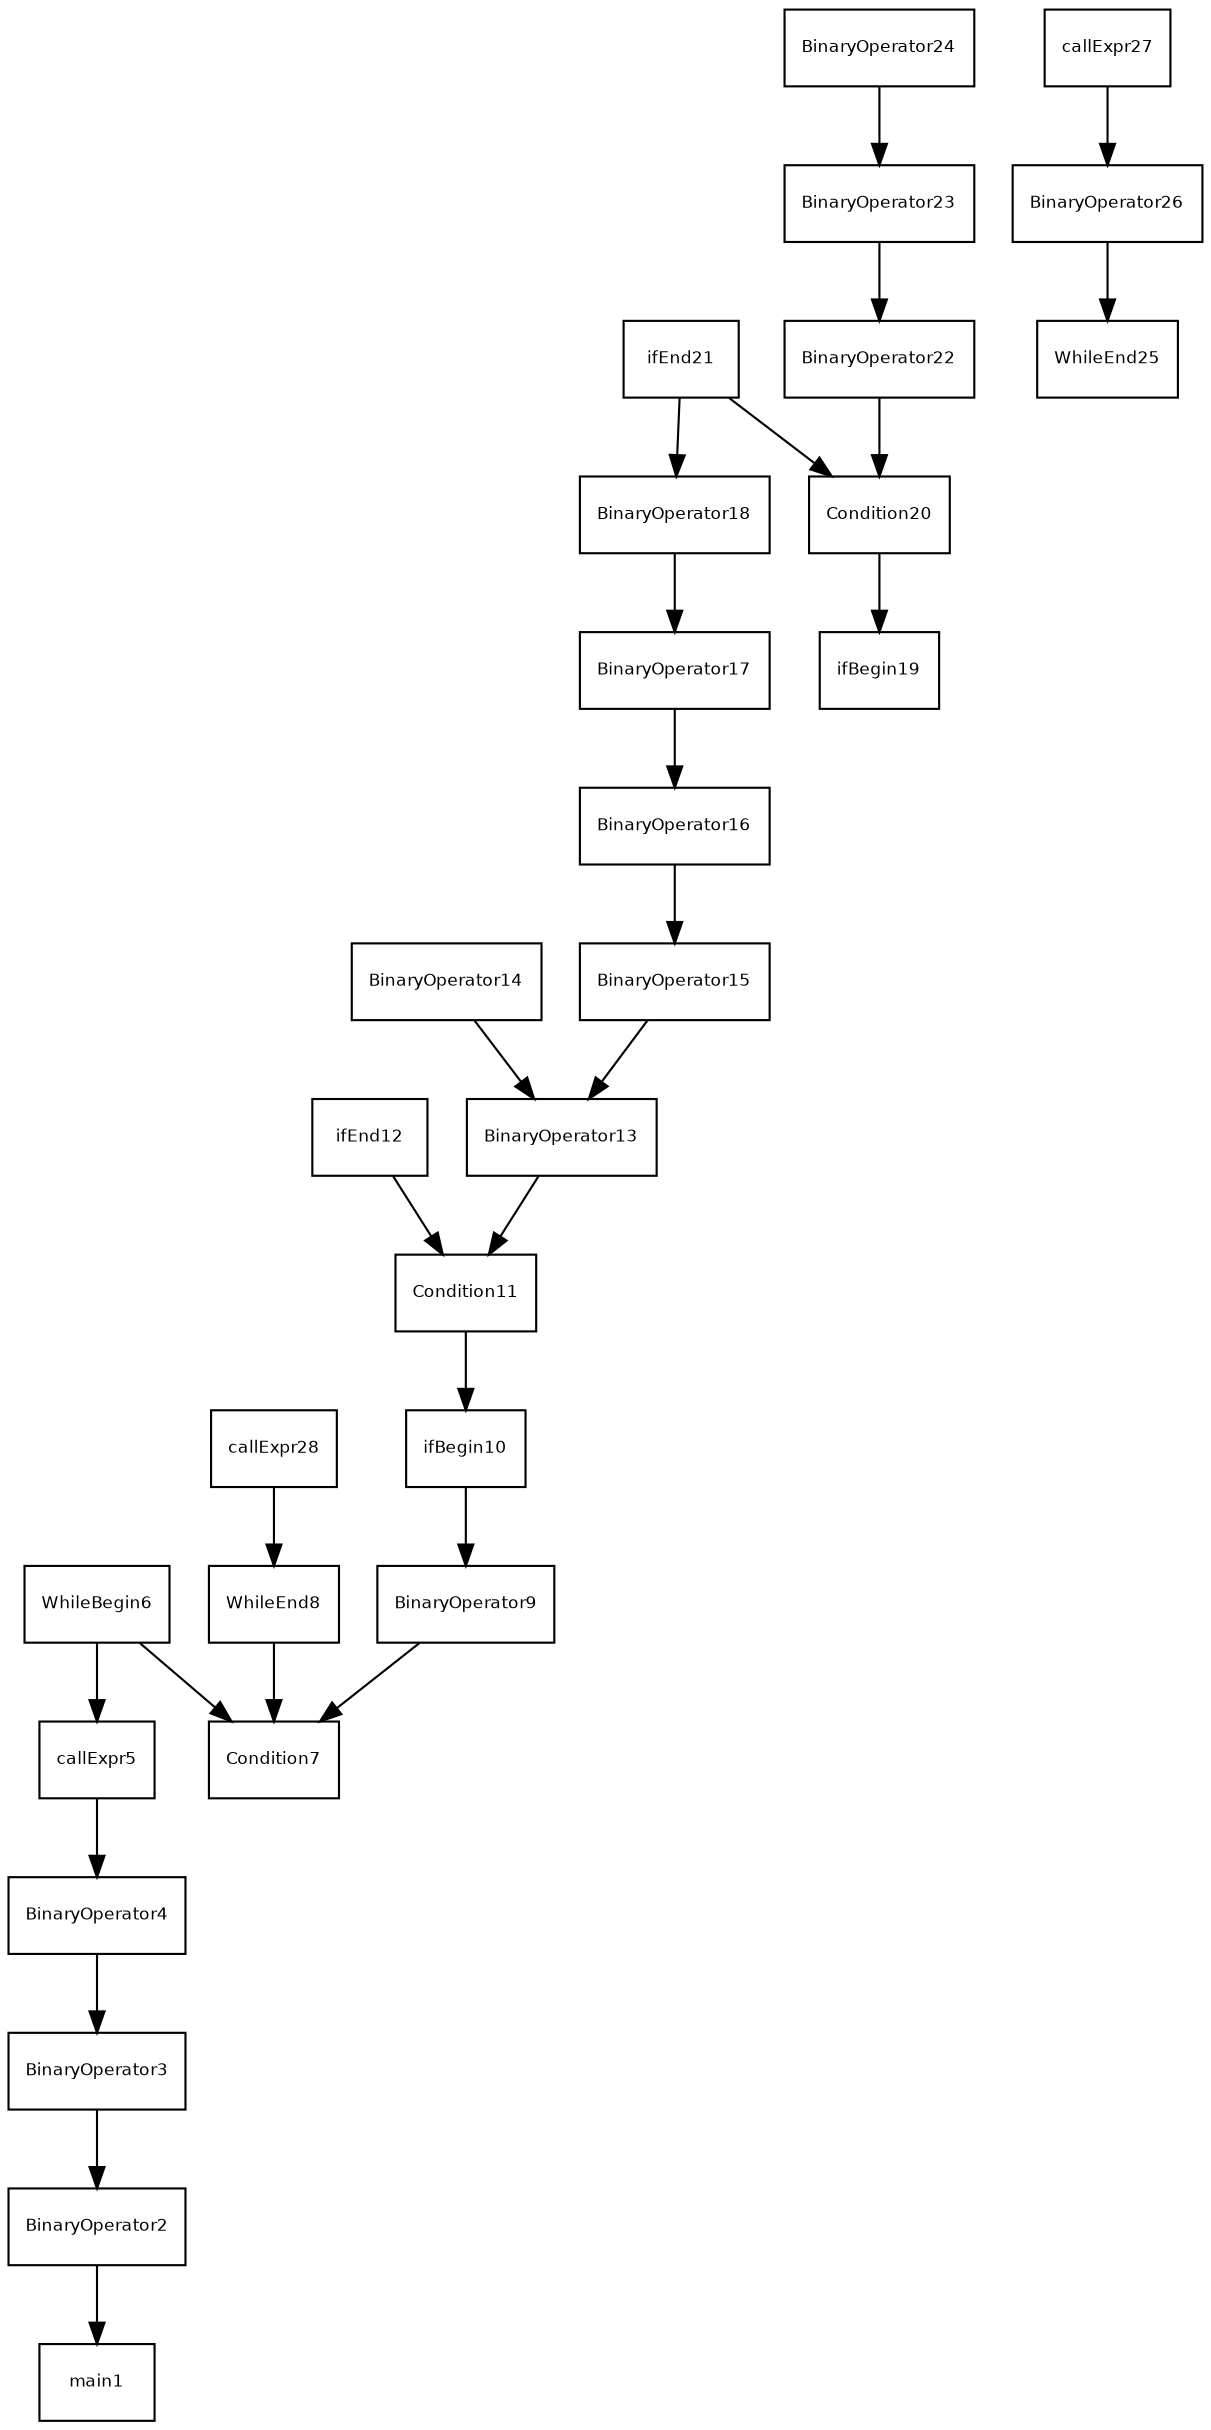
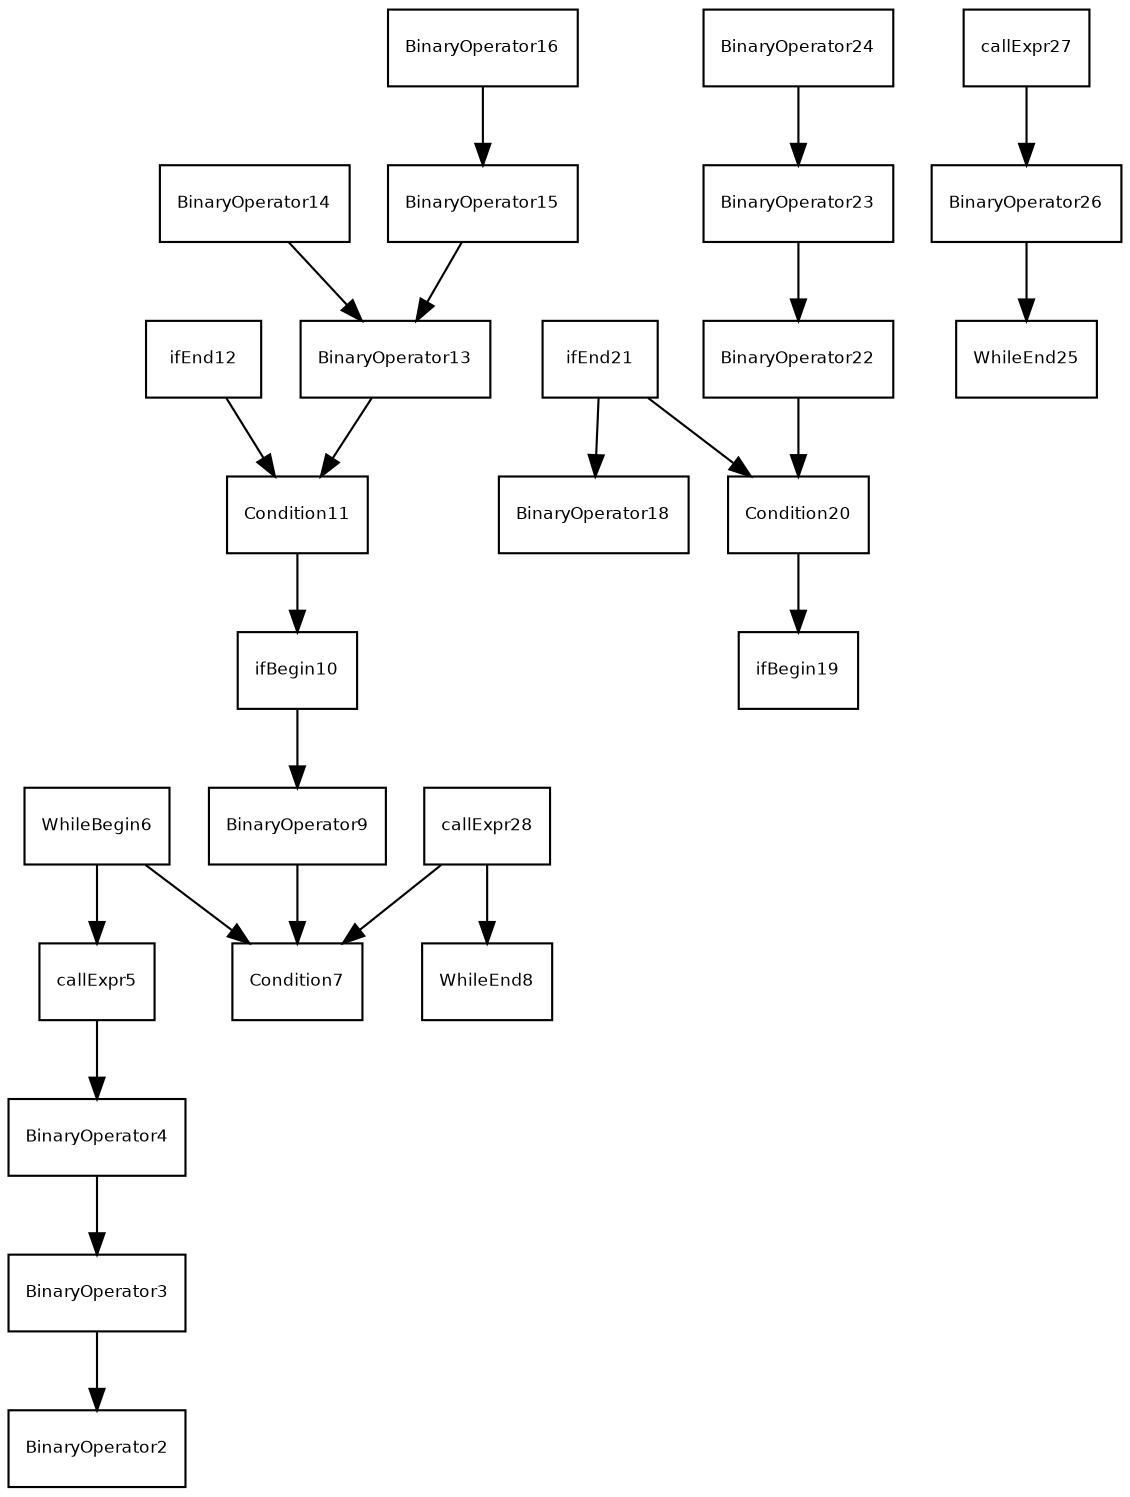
(675, 670) -> none
(274, 1672) -> (400, 897)
(97, 2382) -> none
